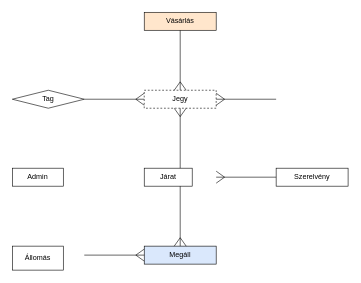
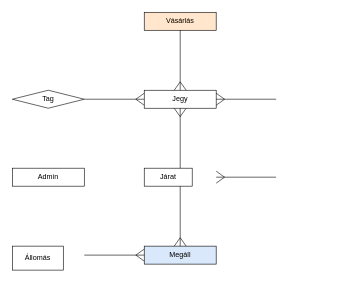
(180, 99) -> (180, 99)
(38, 177) -> (48, 177)
(312, 177) -> none
